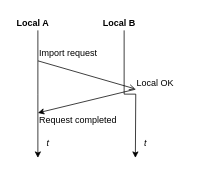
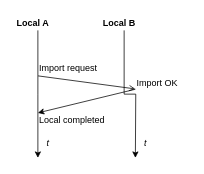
(72, 53) -> (72, 68)
(155, 83) -> (158, 83)
(80, 120) -> (74, 120)
